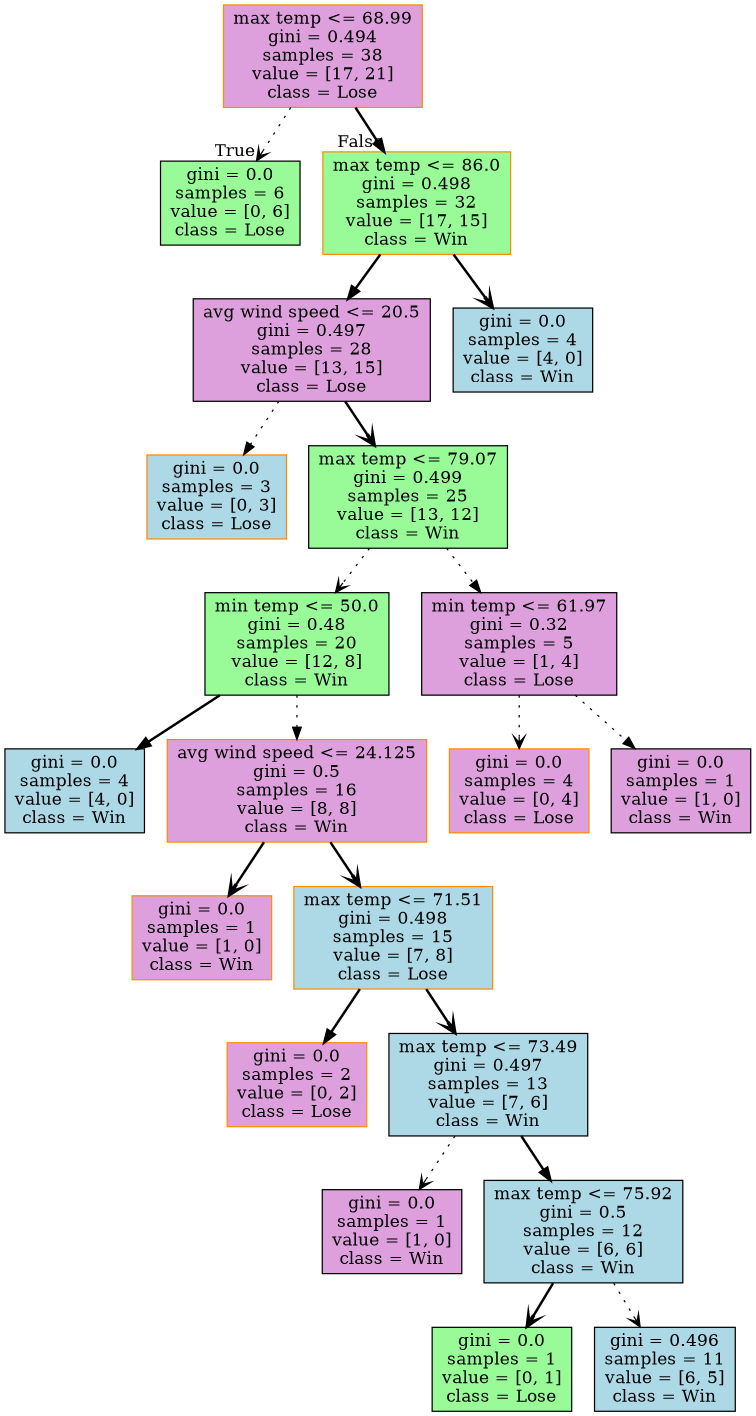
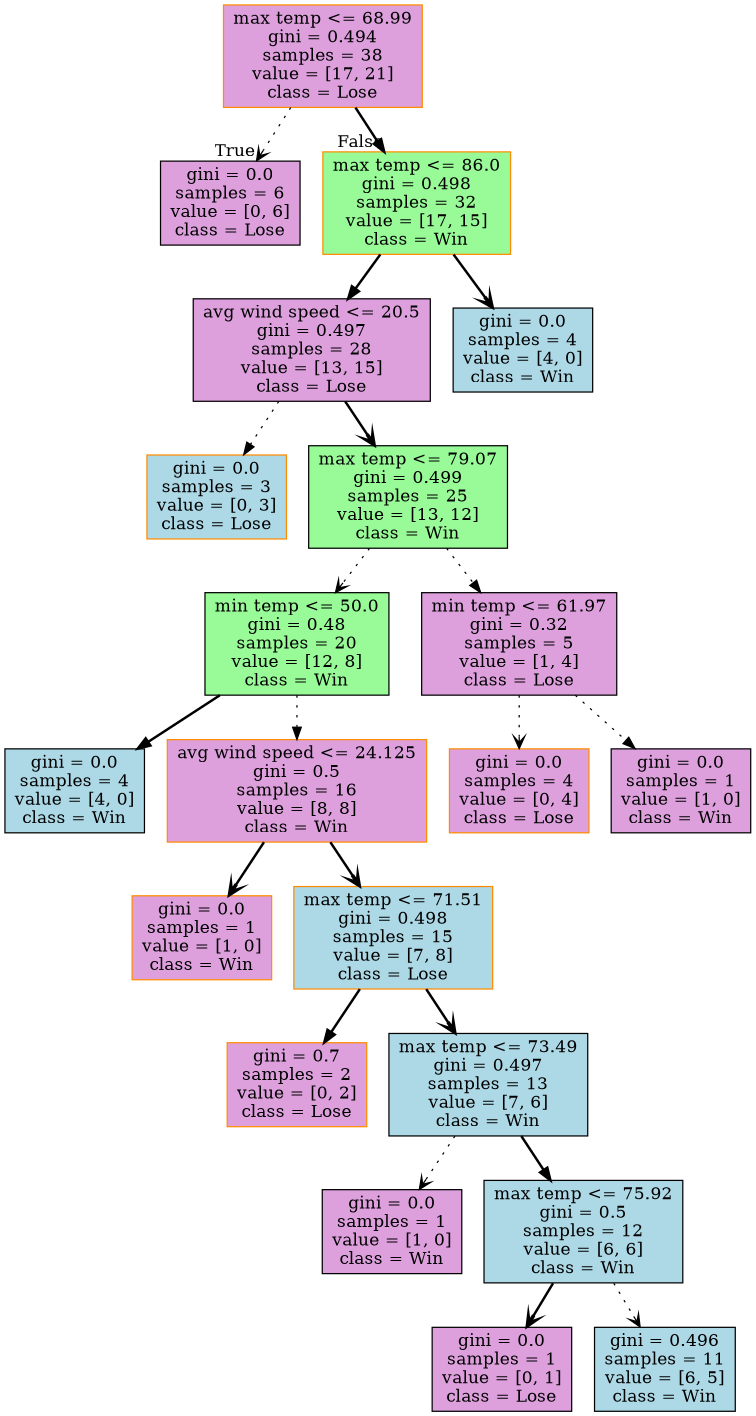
(230, 203) -> (230, 203)
(297, 1085) -> (297, 1085)
(502, 1369) -> (502, 1369)
